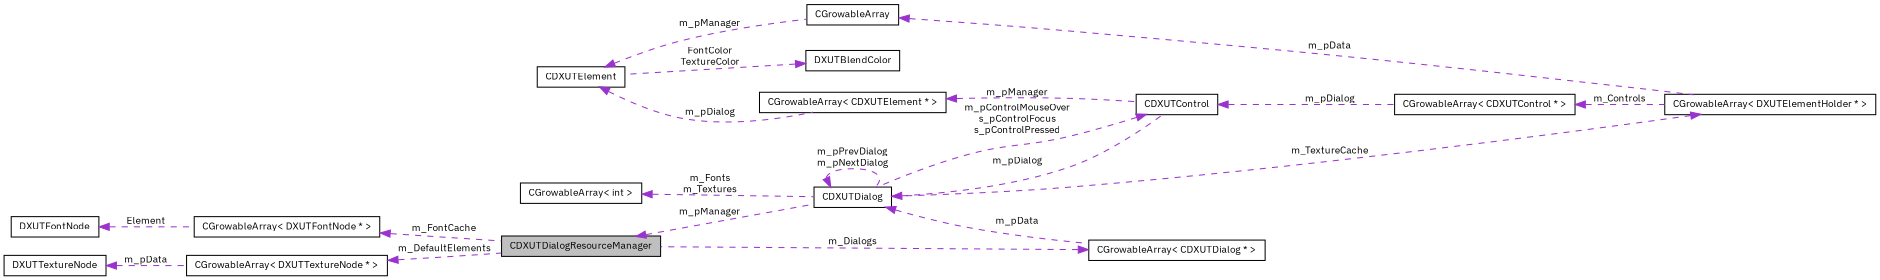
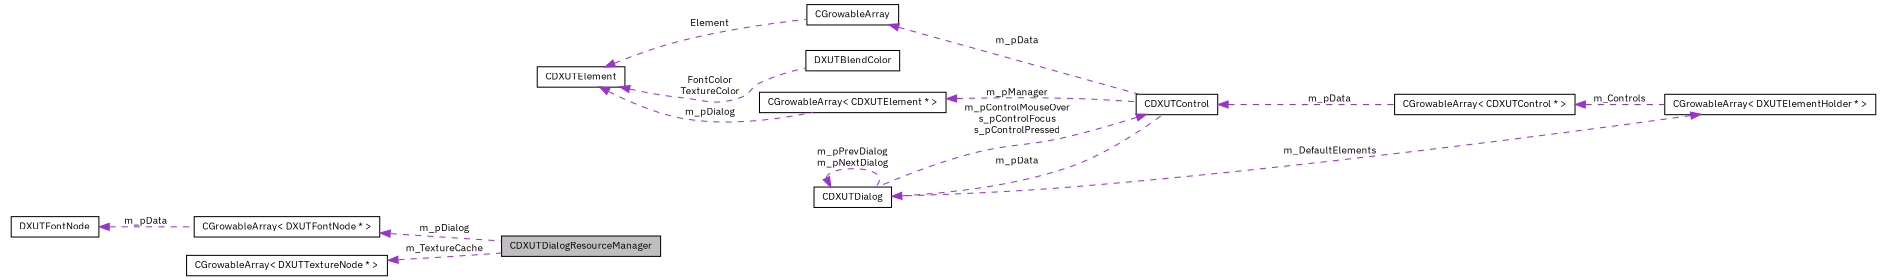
(710, 23) -> (710, 23)
(1302, 52) -> (1020, 61)
(710, 69) -> (721, 102)
(1330, 99) -> (1330, 99)
(1330, 151) -> (1330, 151)
(1017, 161) -> (1017, 161)
(581, 193) -> none
(730, 219) -> none
(146, 221) -> (146, 221)
(444, 228) -> (444, 228)
(444, 249) -> (444, 249)
(1177, 250) -> none
(55, 266) -> none
